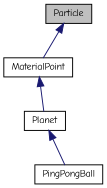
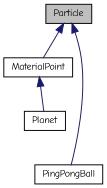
(59, 152) -> (82, 99)
